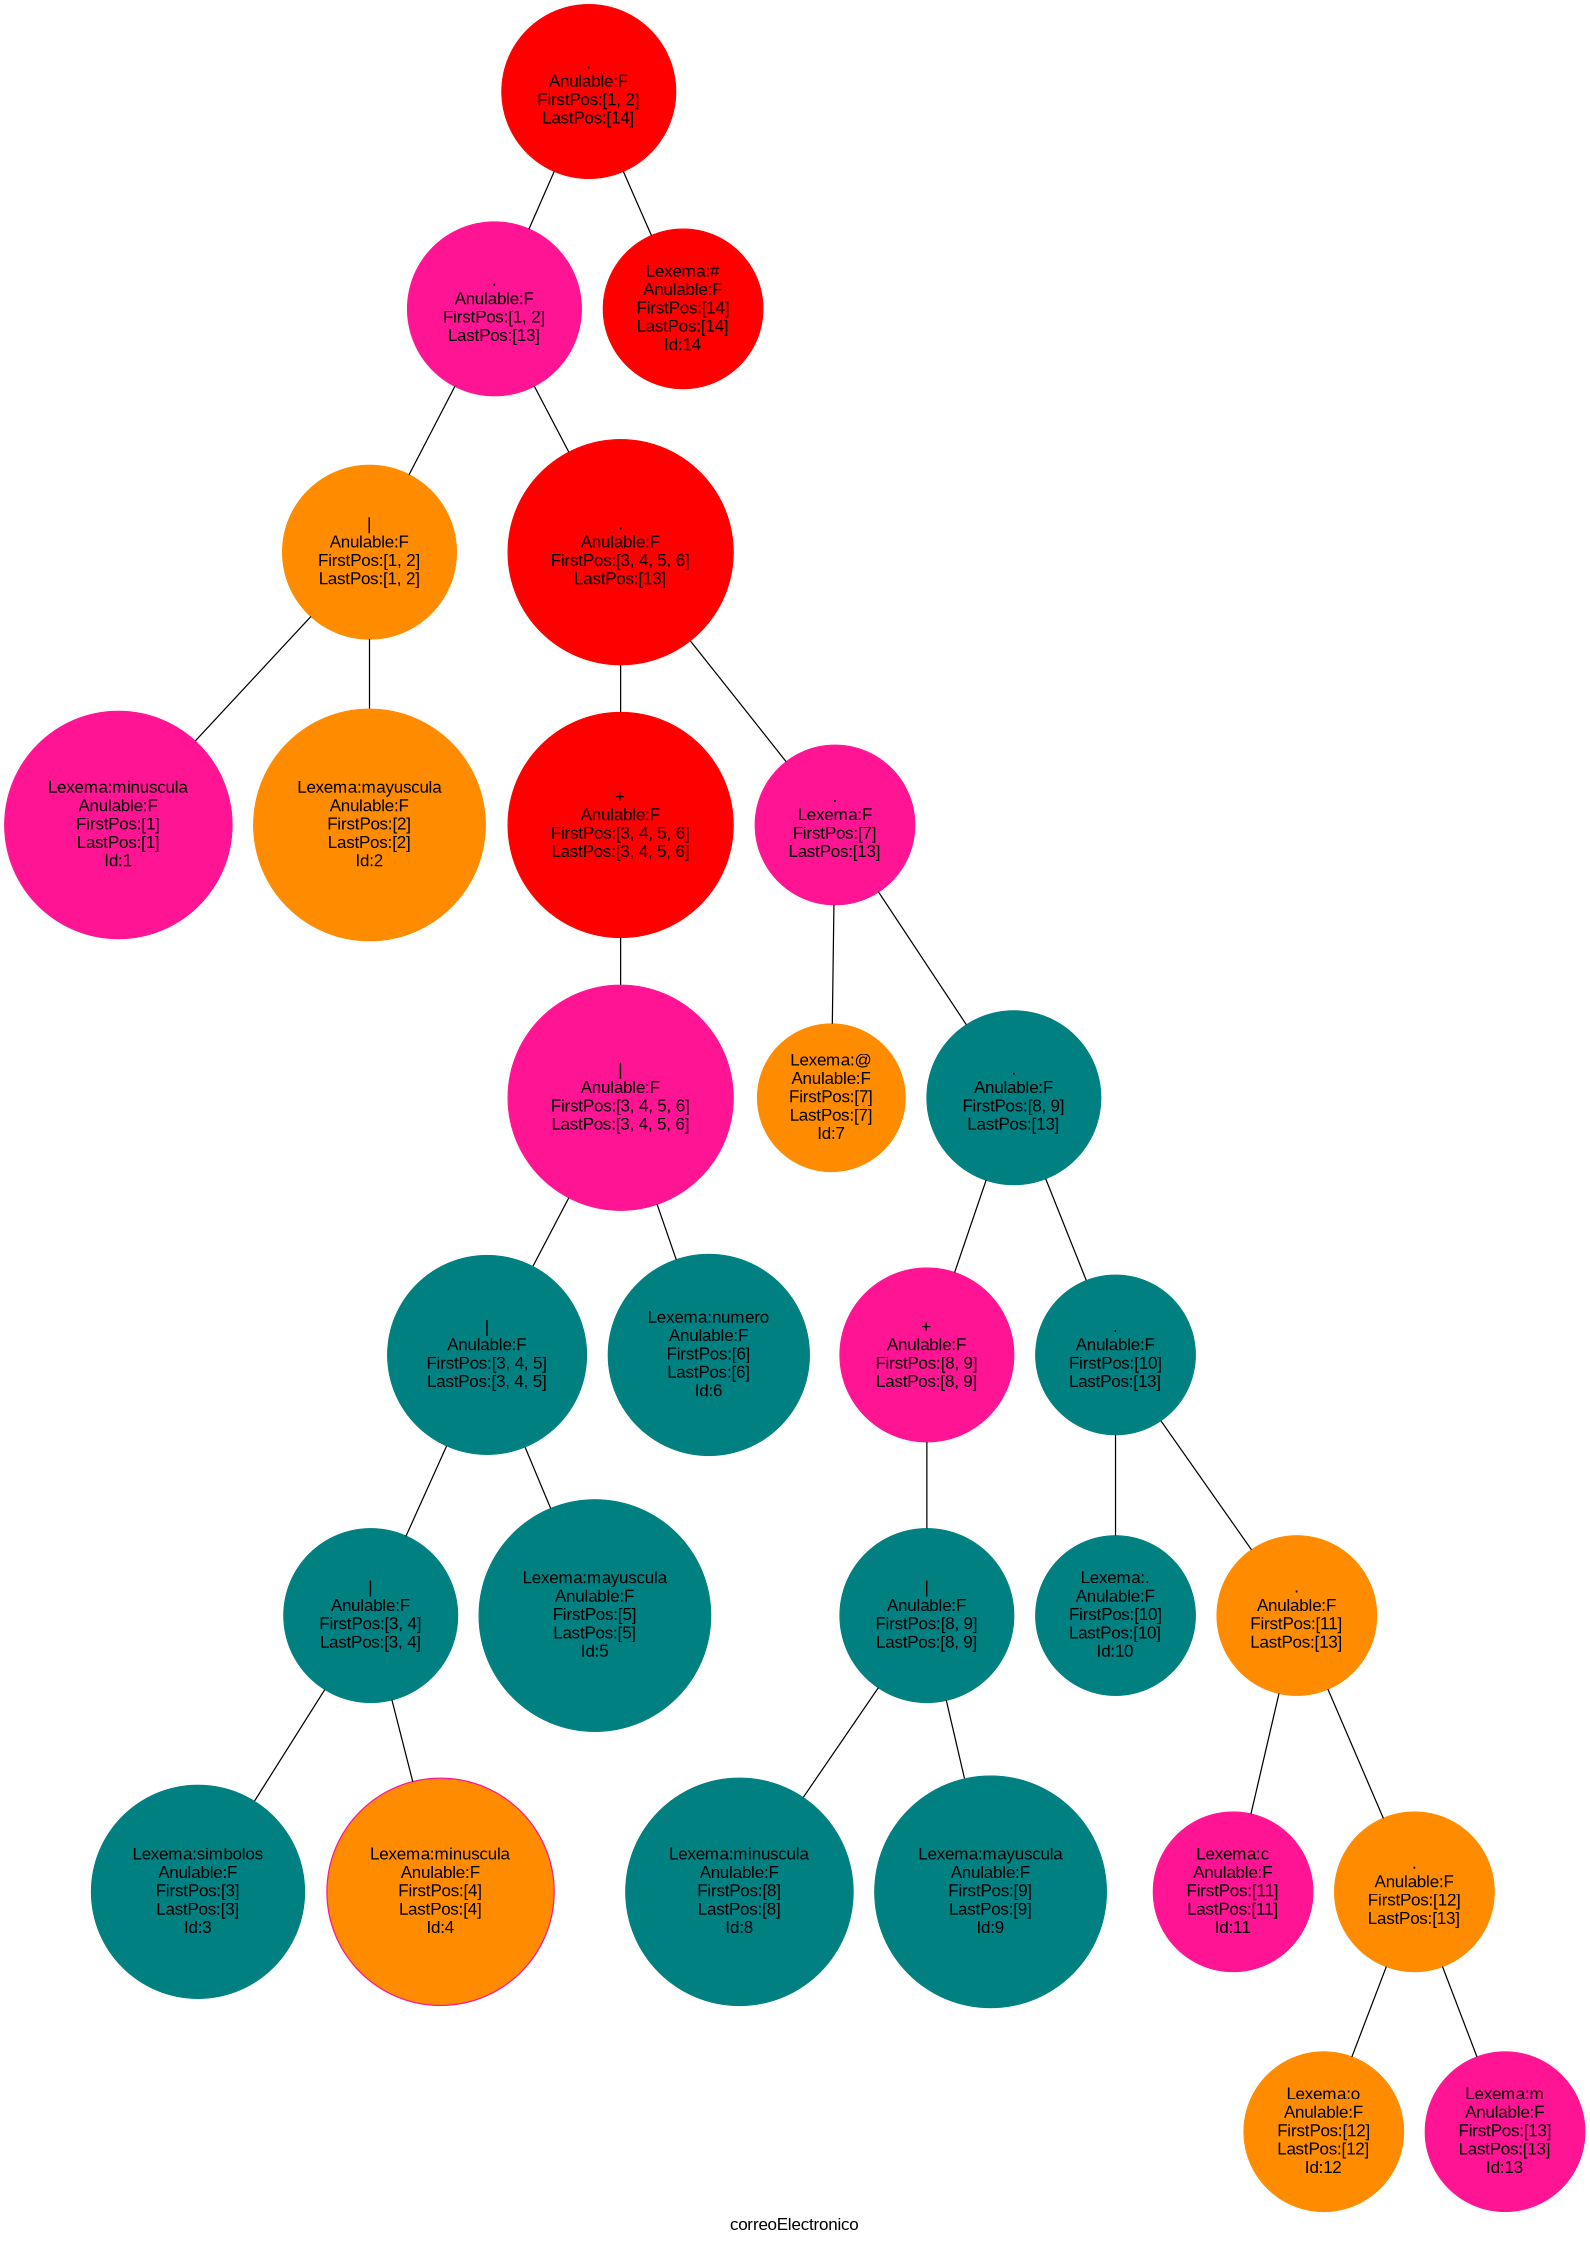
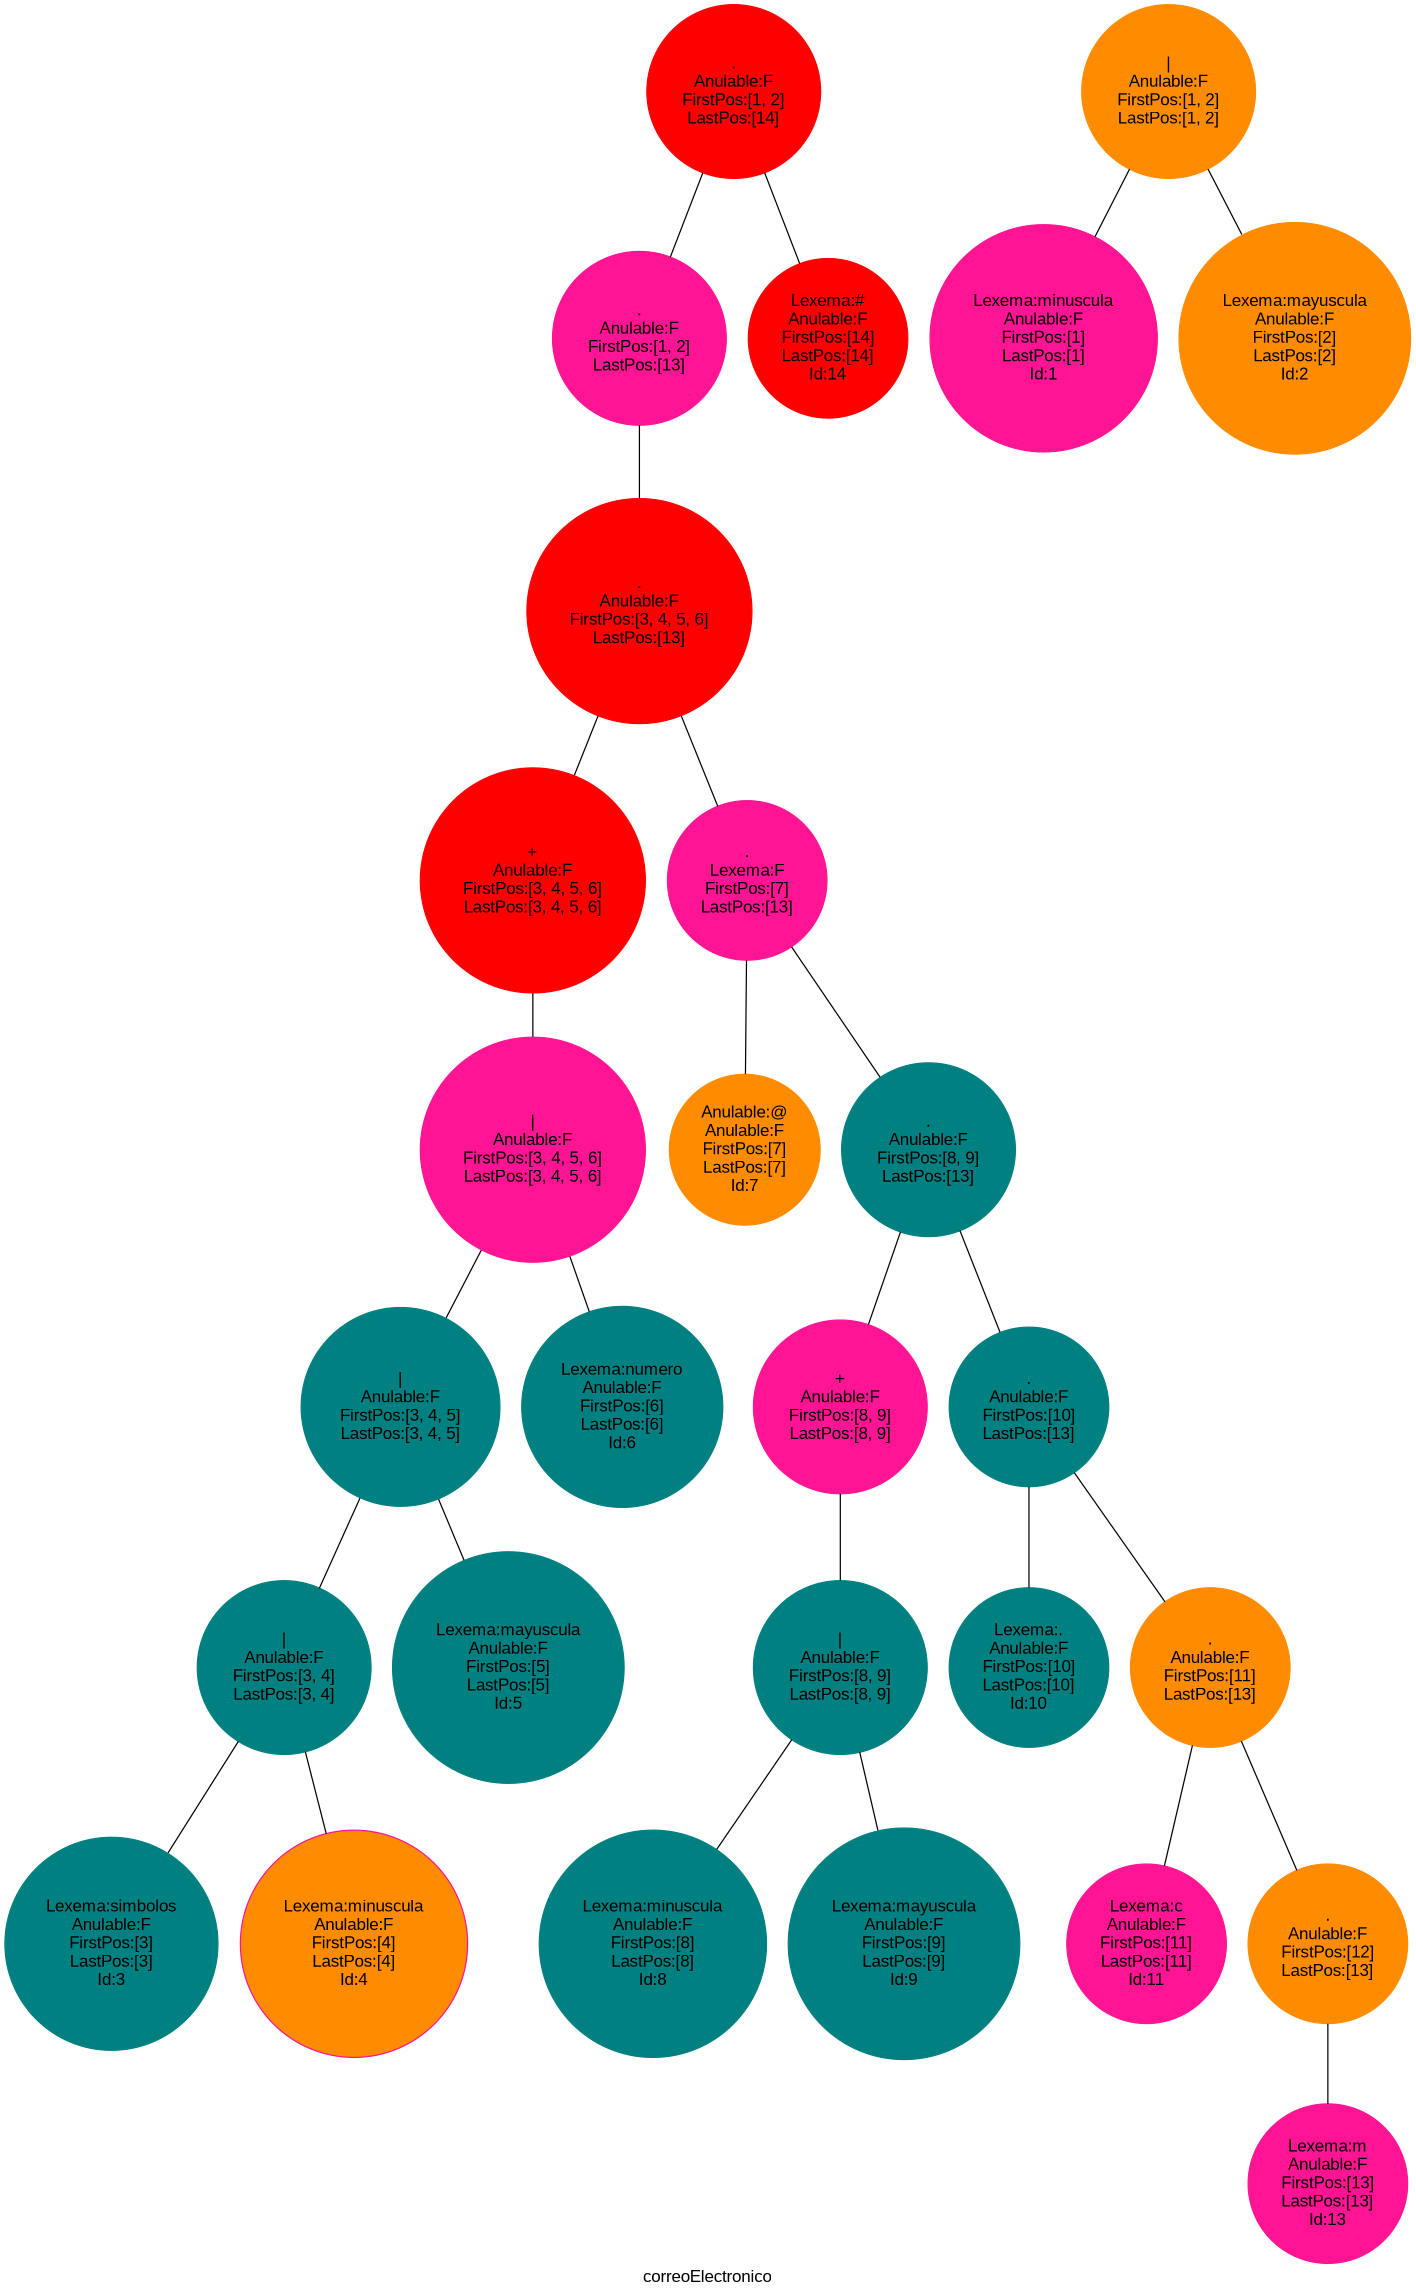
(432, 431) -> none
(831, 1098) -> (745, 1150)
(1324, 2132) -> none
